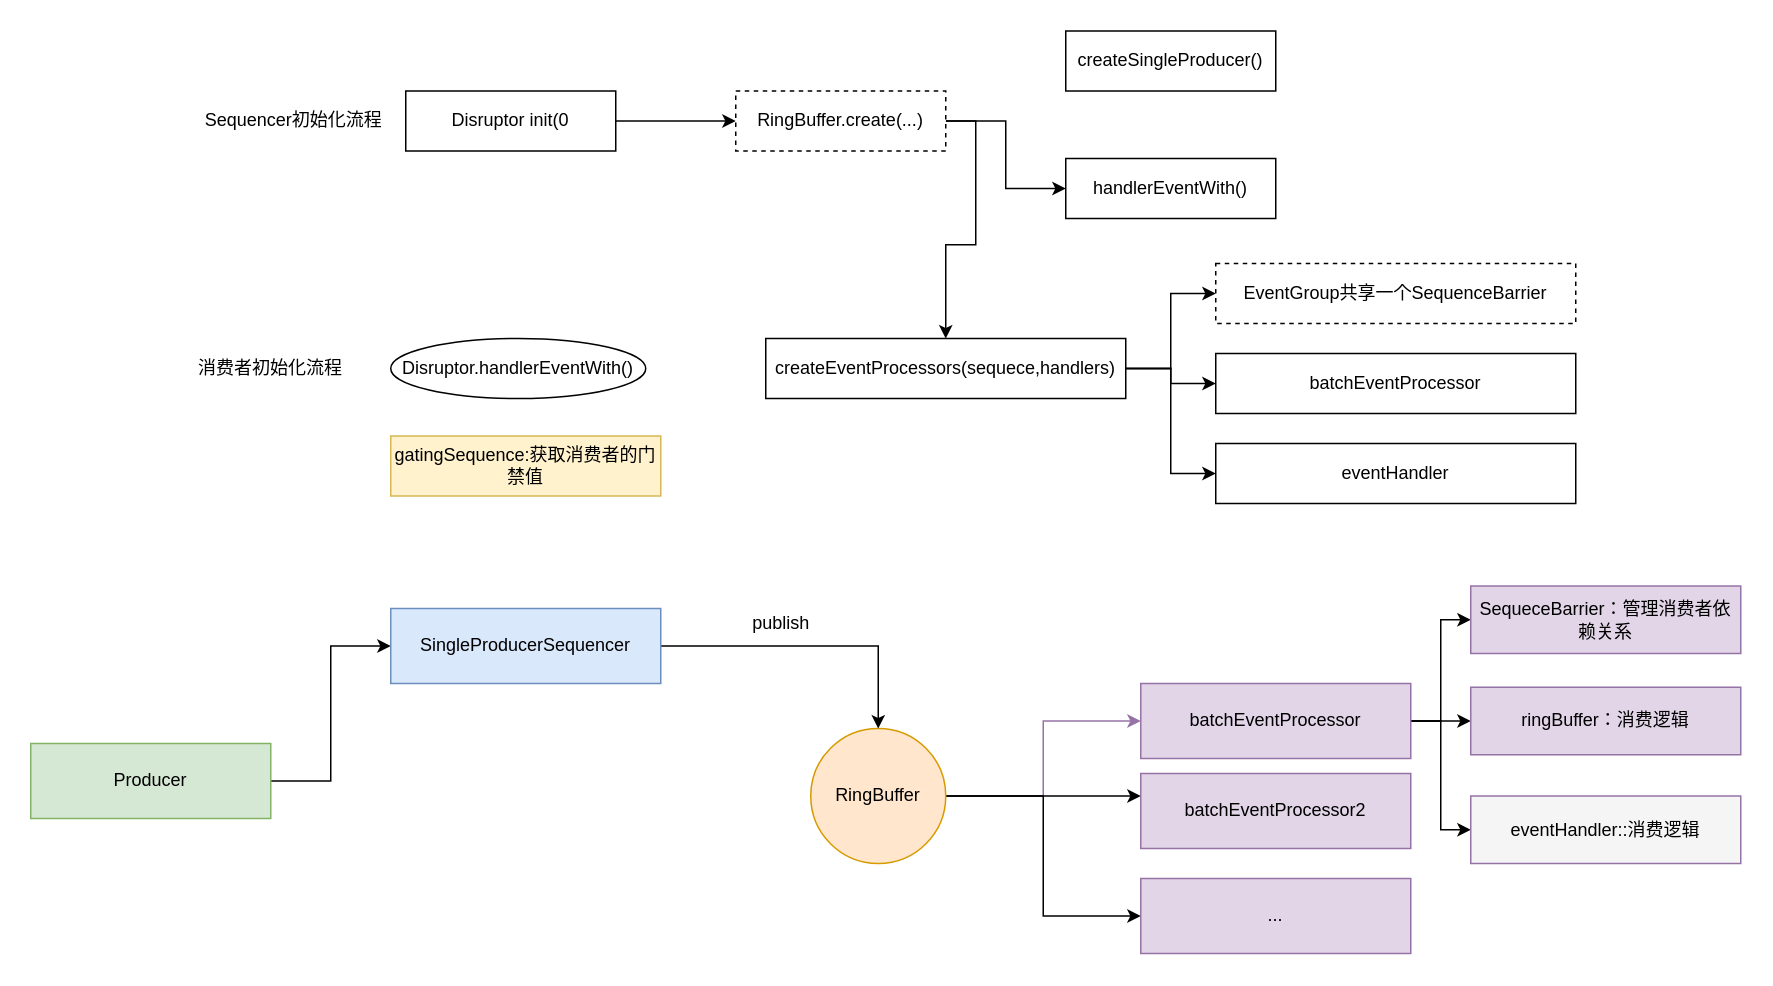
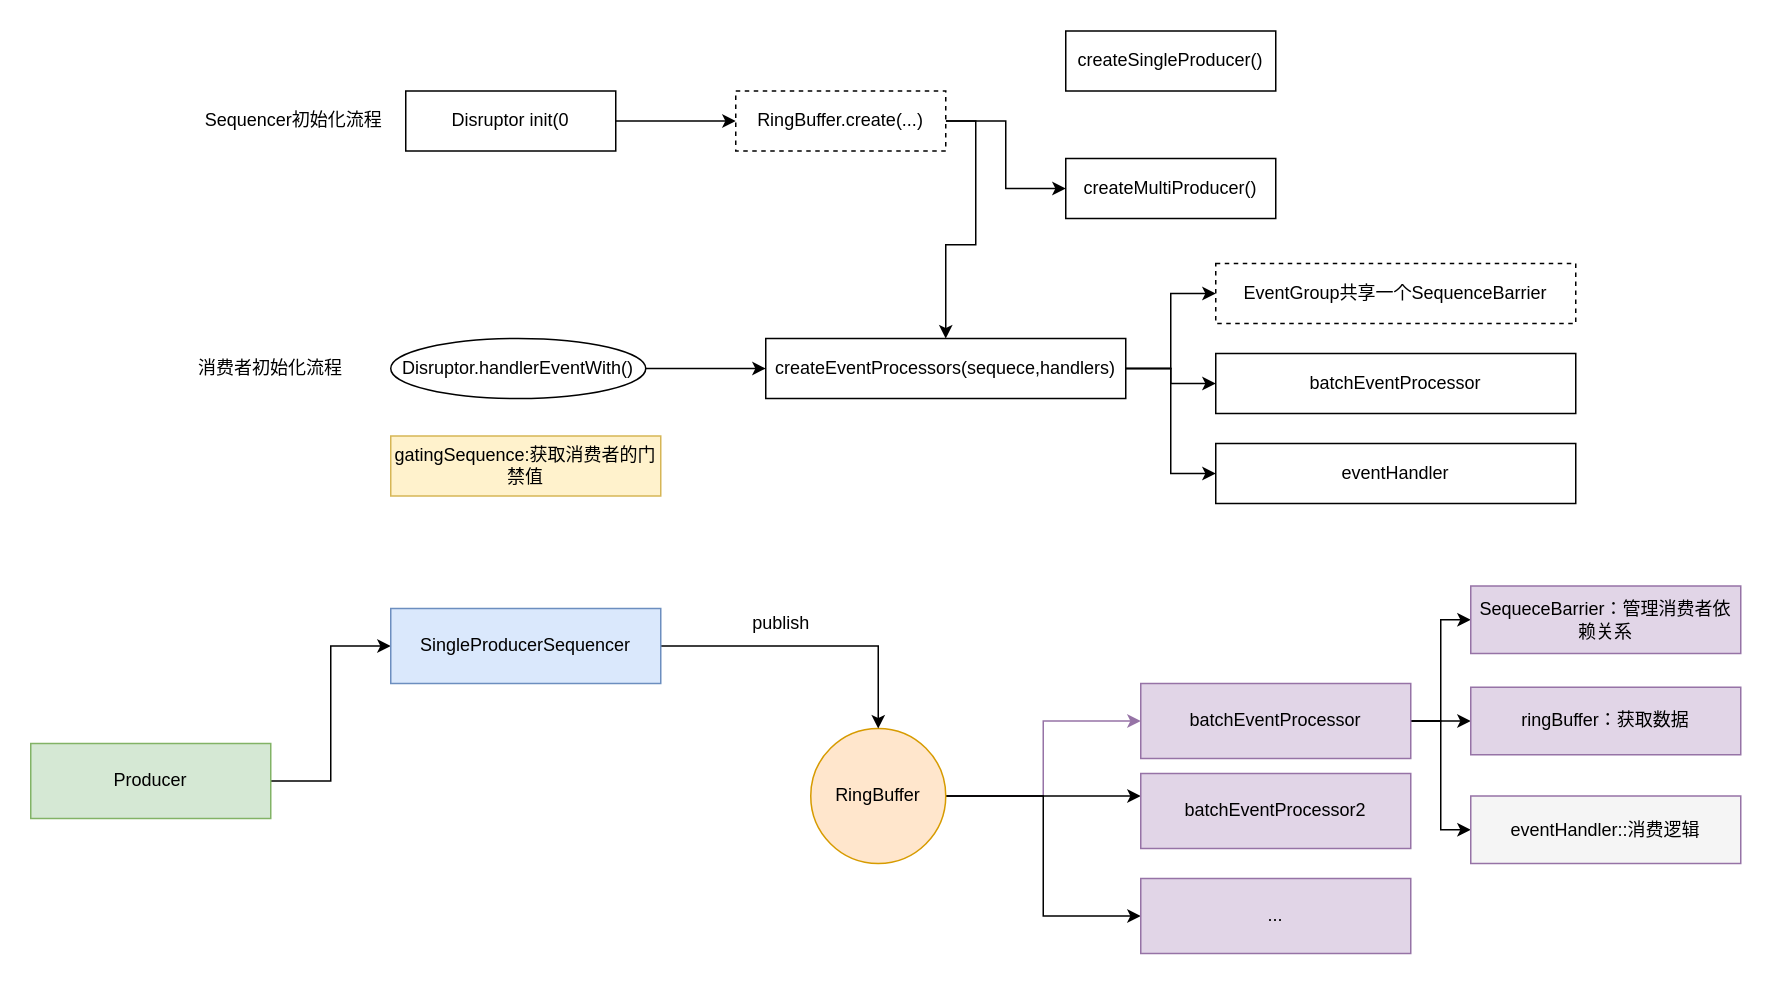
(1171, 188) -> (1171, 188)
none -> (701, 368)
(1606, 721) -> (1606, 721)
